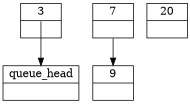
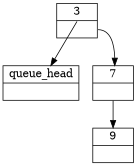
(167, 21) -> none
none -> (112, 40)
